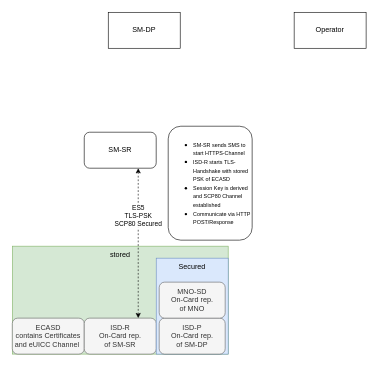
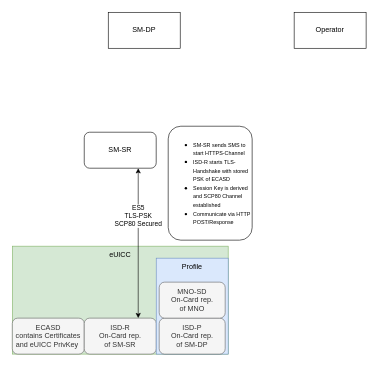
(120, 255) -> (120, 255)
(192, 267) -> (192, 267)
(138, 270) -> (138, 270)
(48, 336) -> (48, 336)
